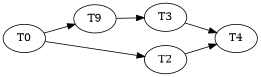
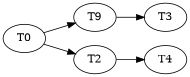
(197, 27) -> none
